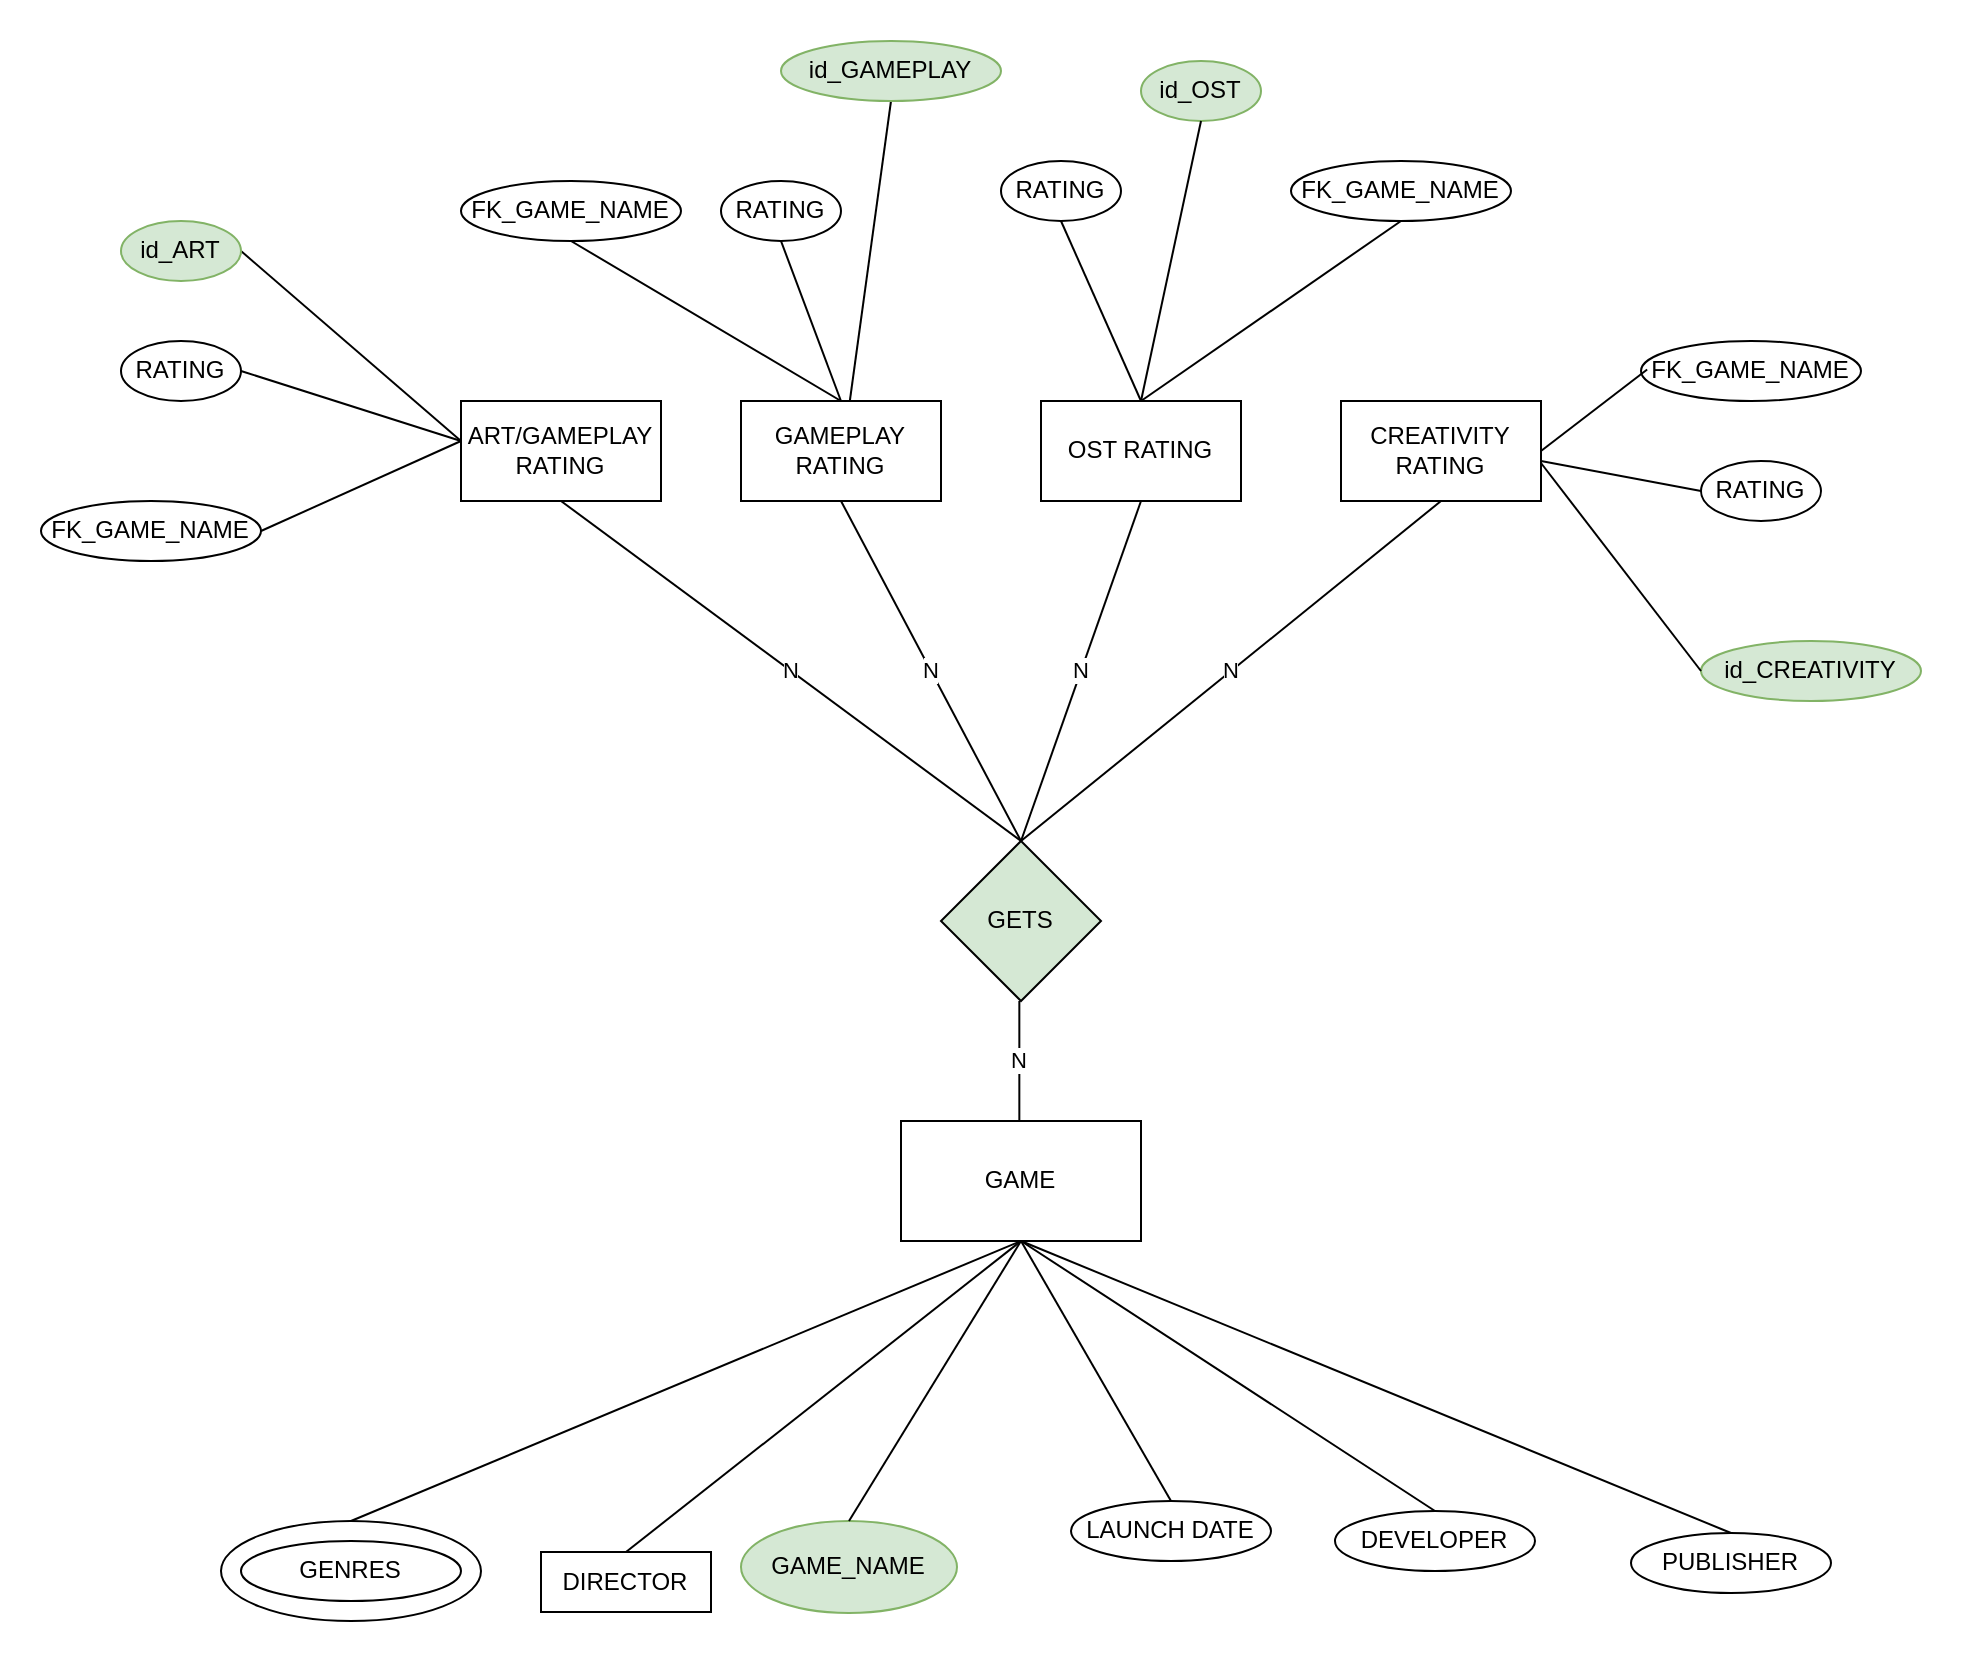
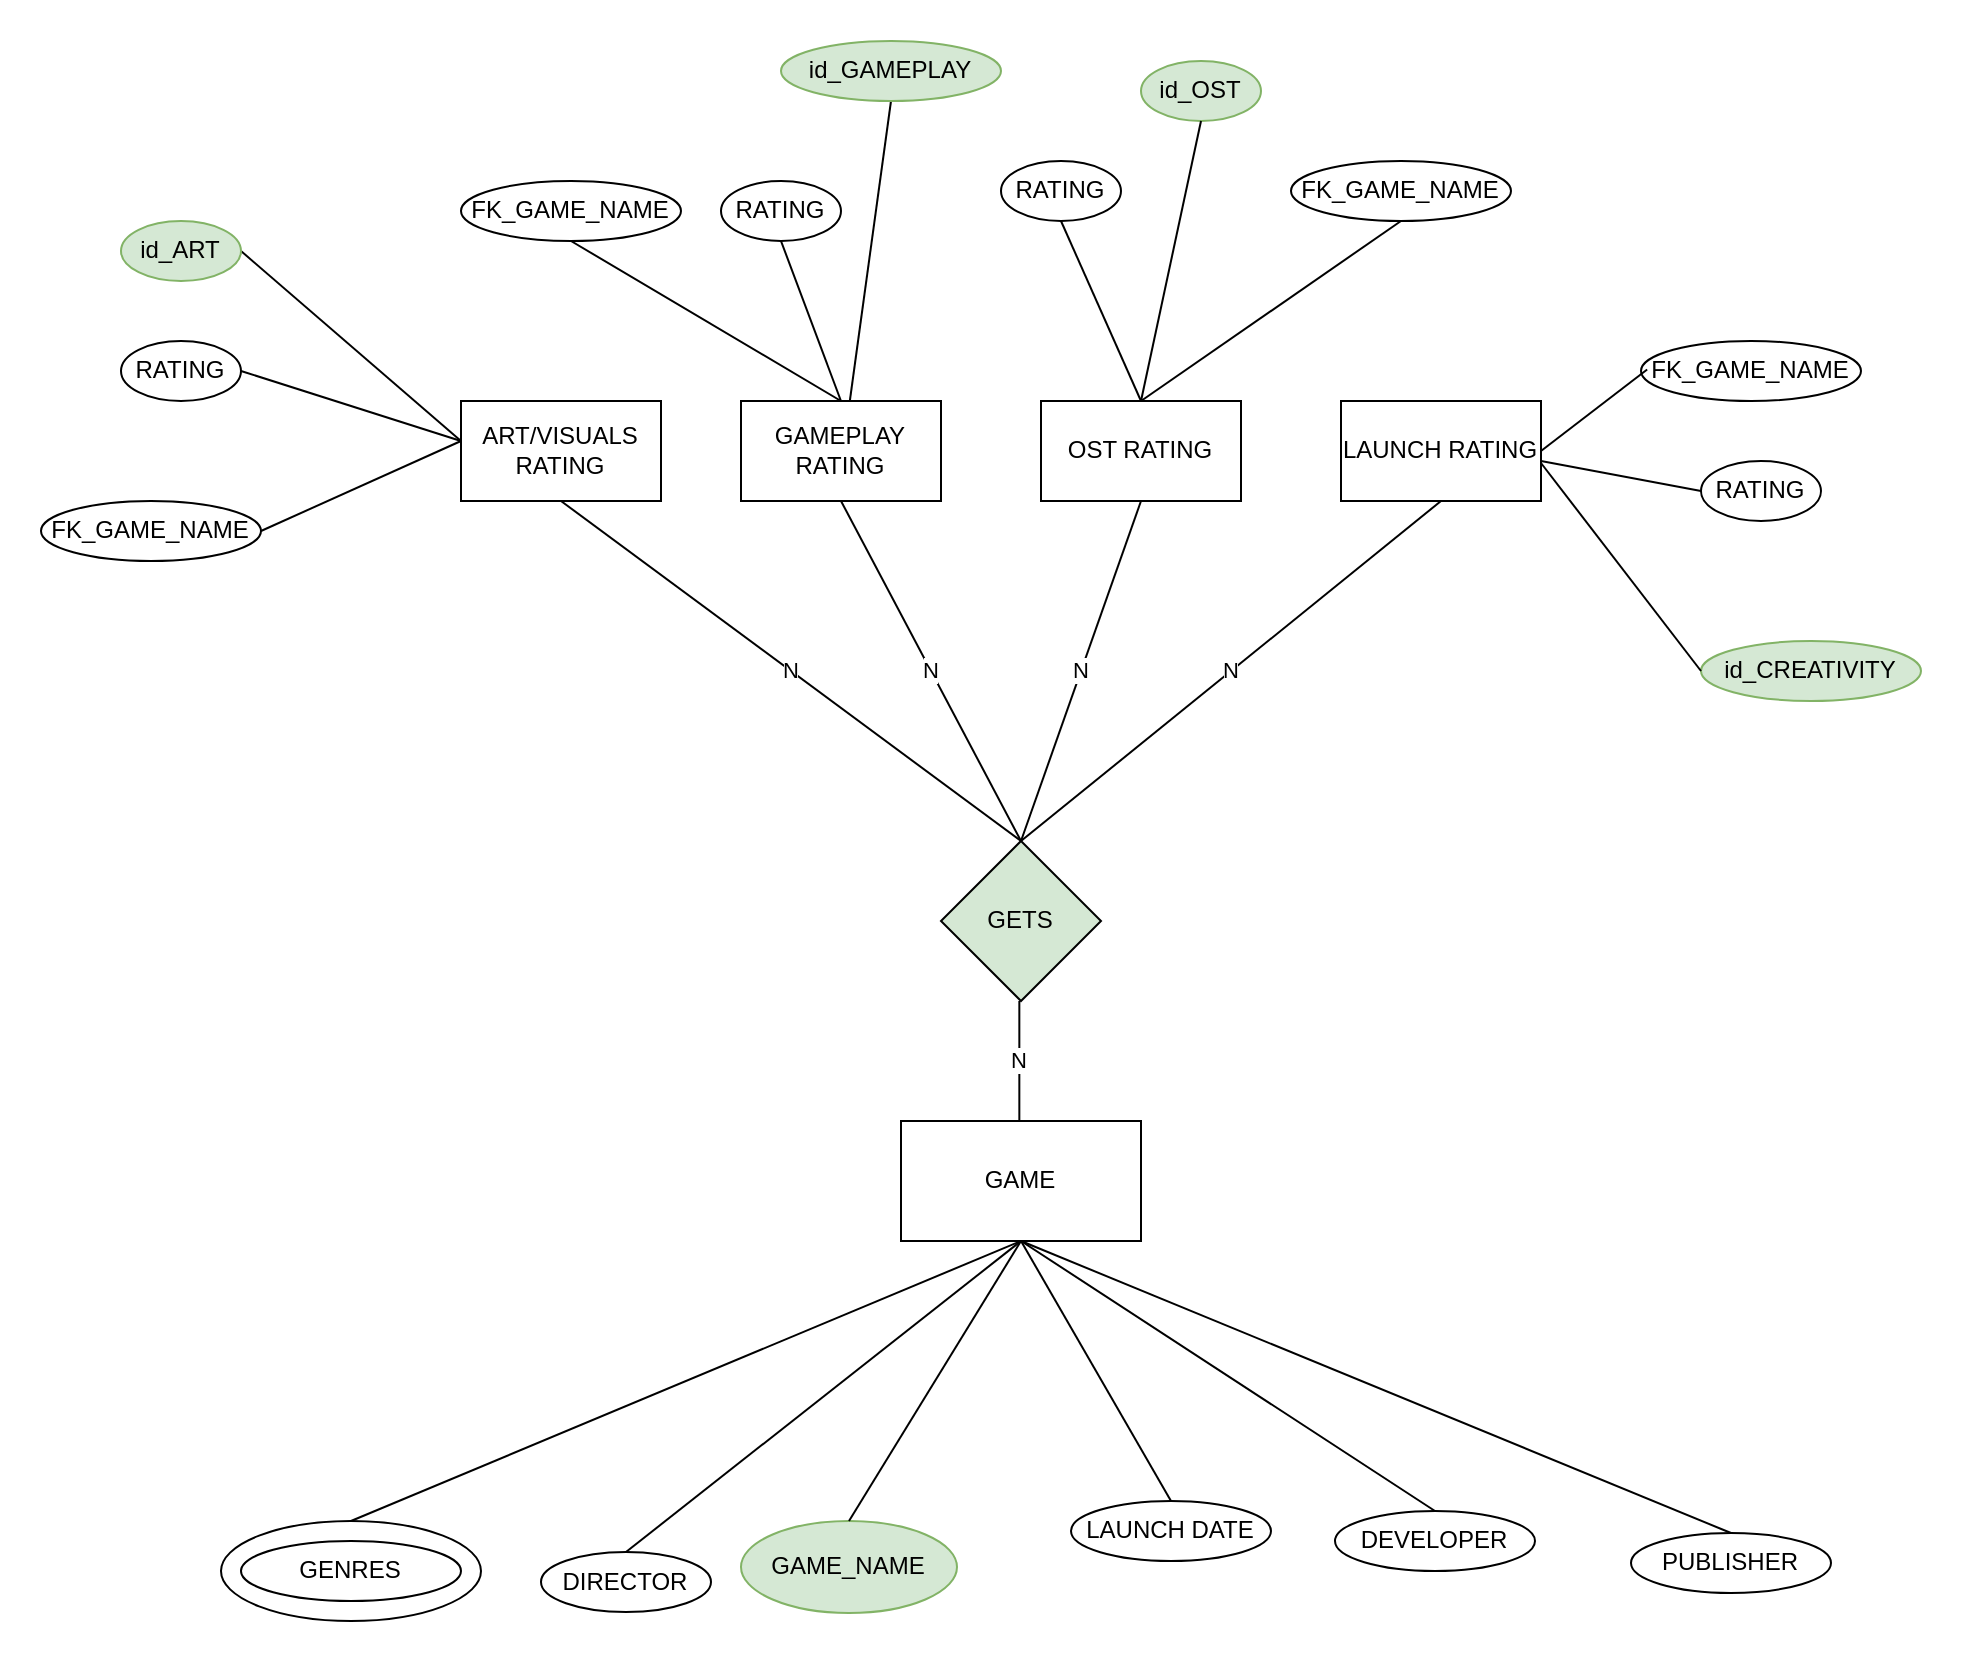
(561, 451) -> (561, 451)
(1441, 451) -> (1441, 451)
(626, 1582) -> (626, 1582)
